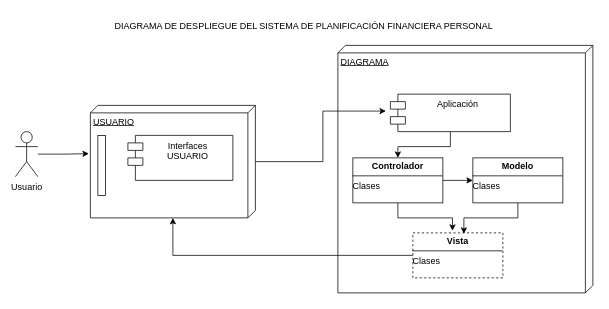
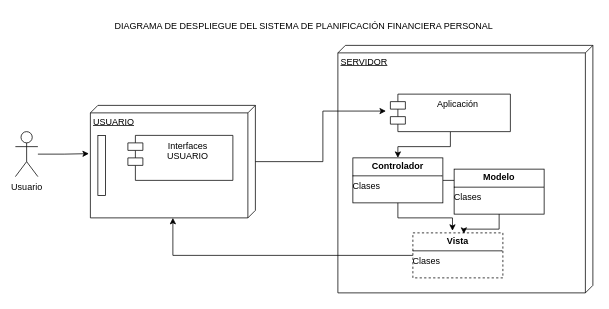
(361, 62) -> (361, 62)
(518, 180) -> (499, 192)
